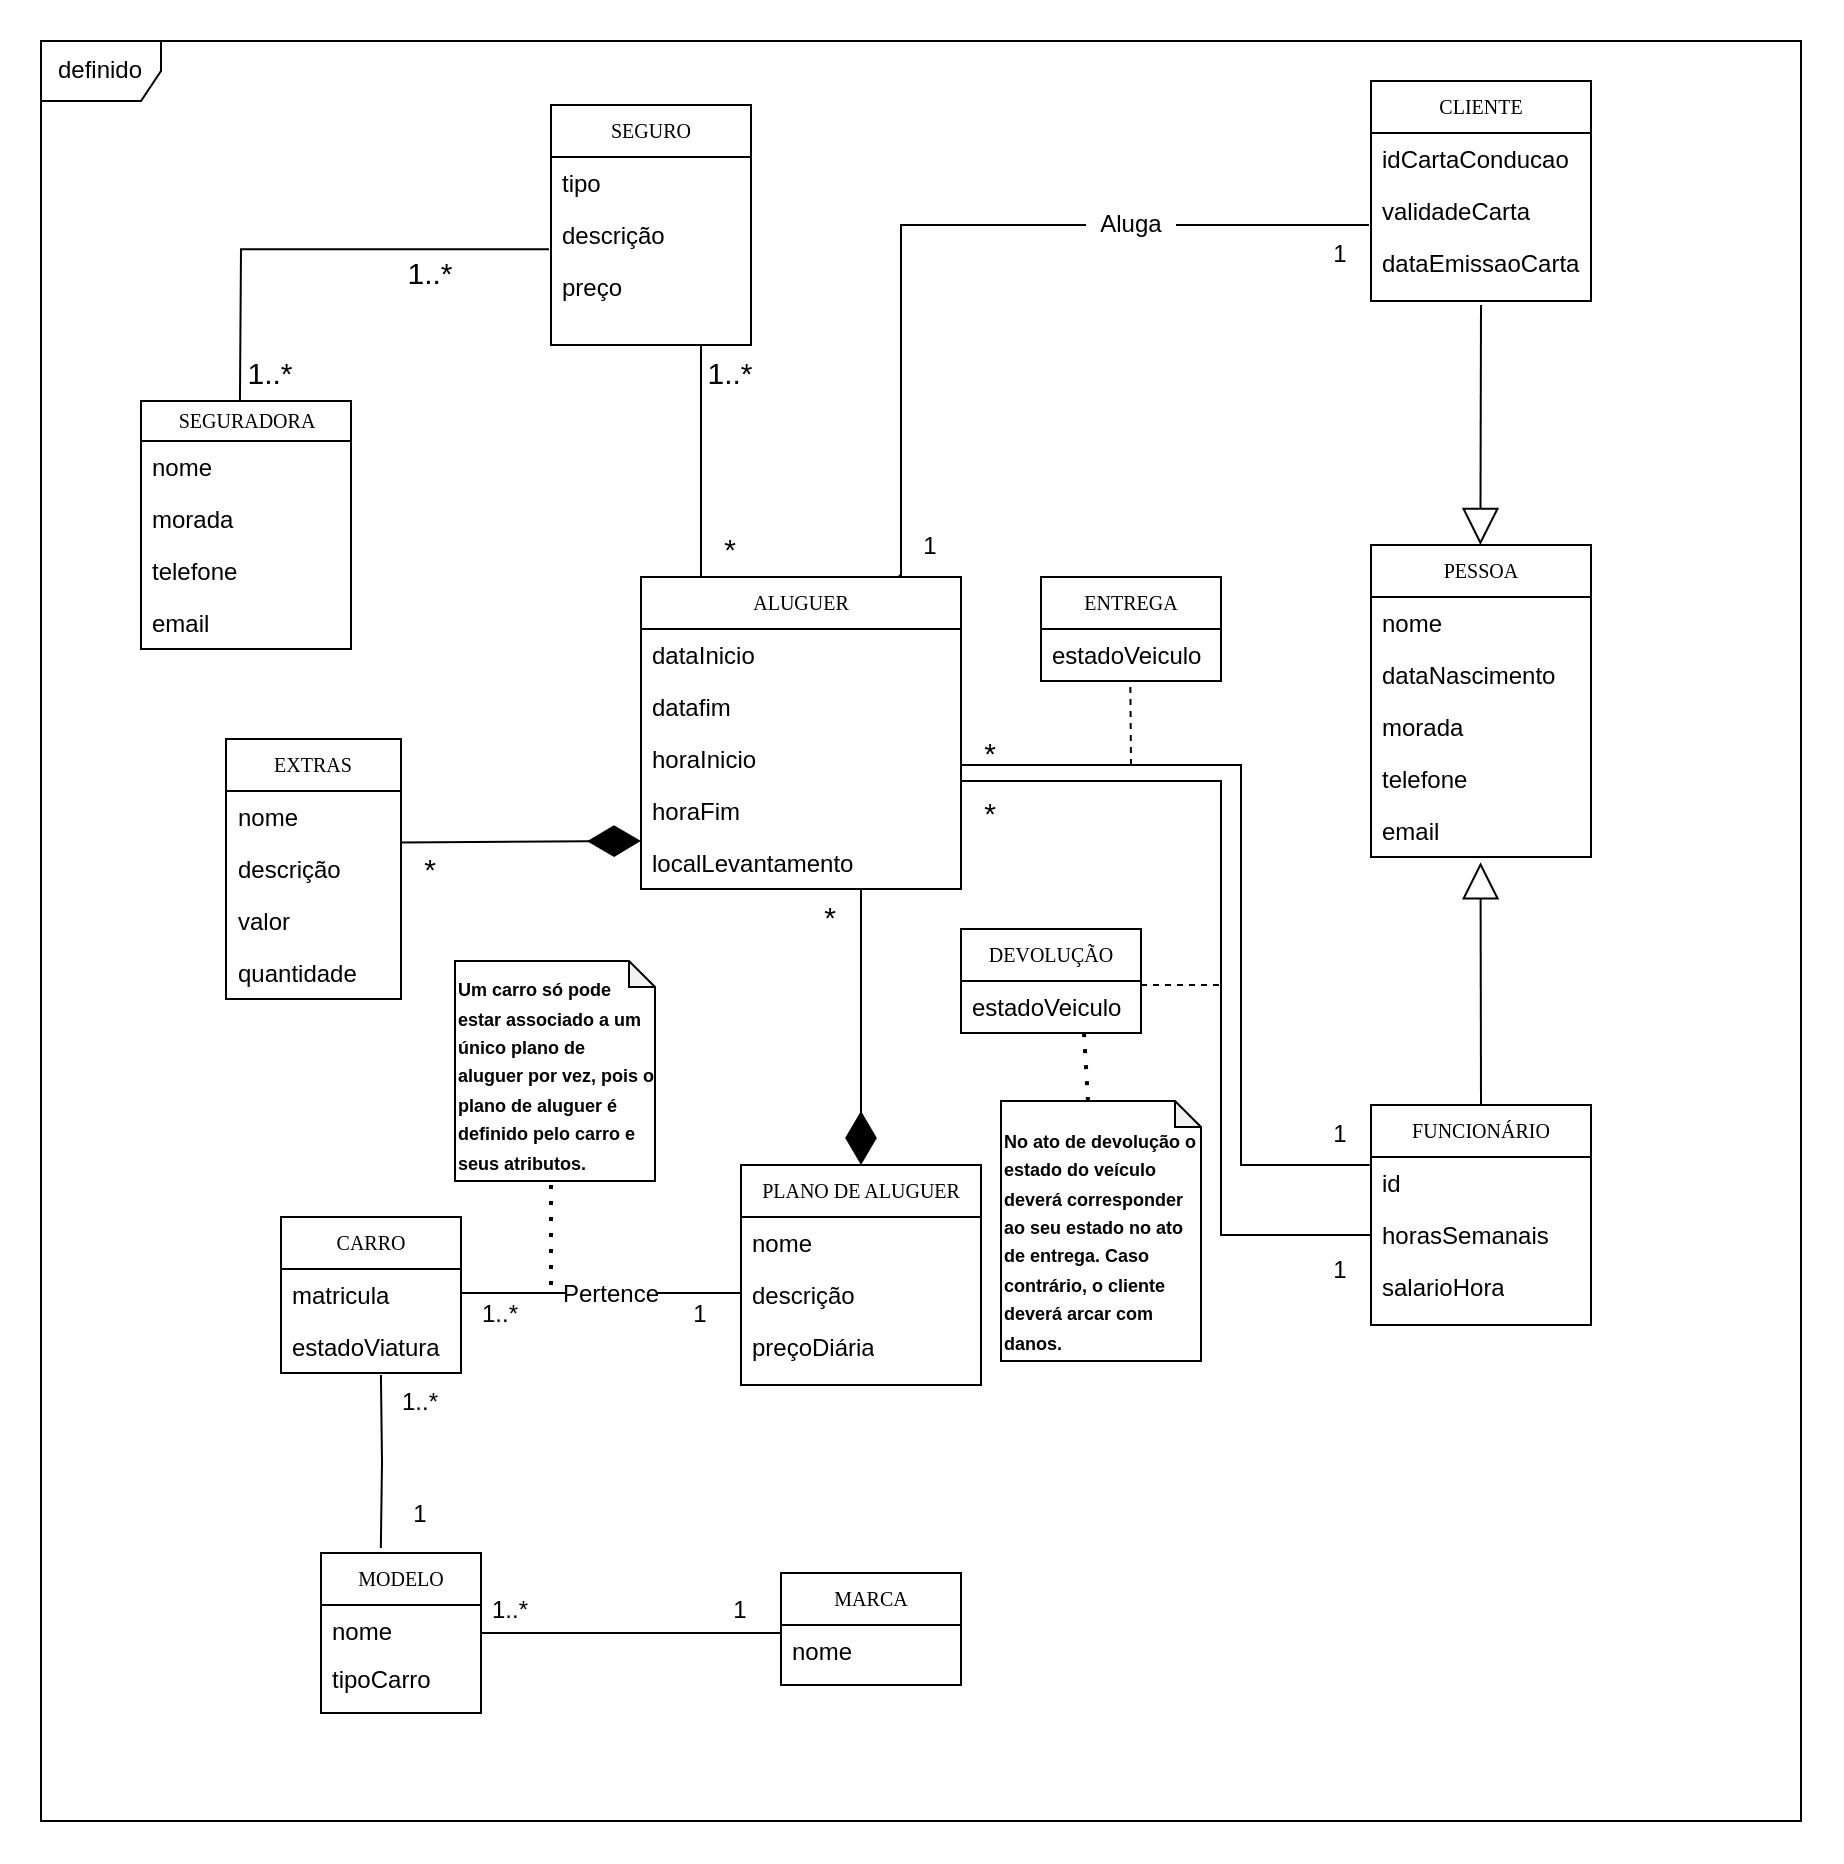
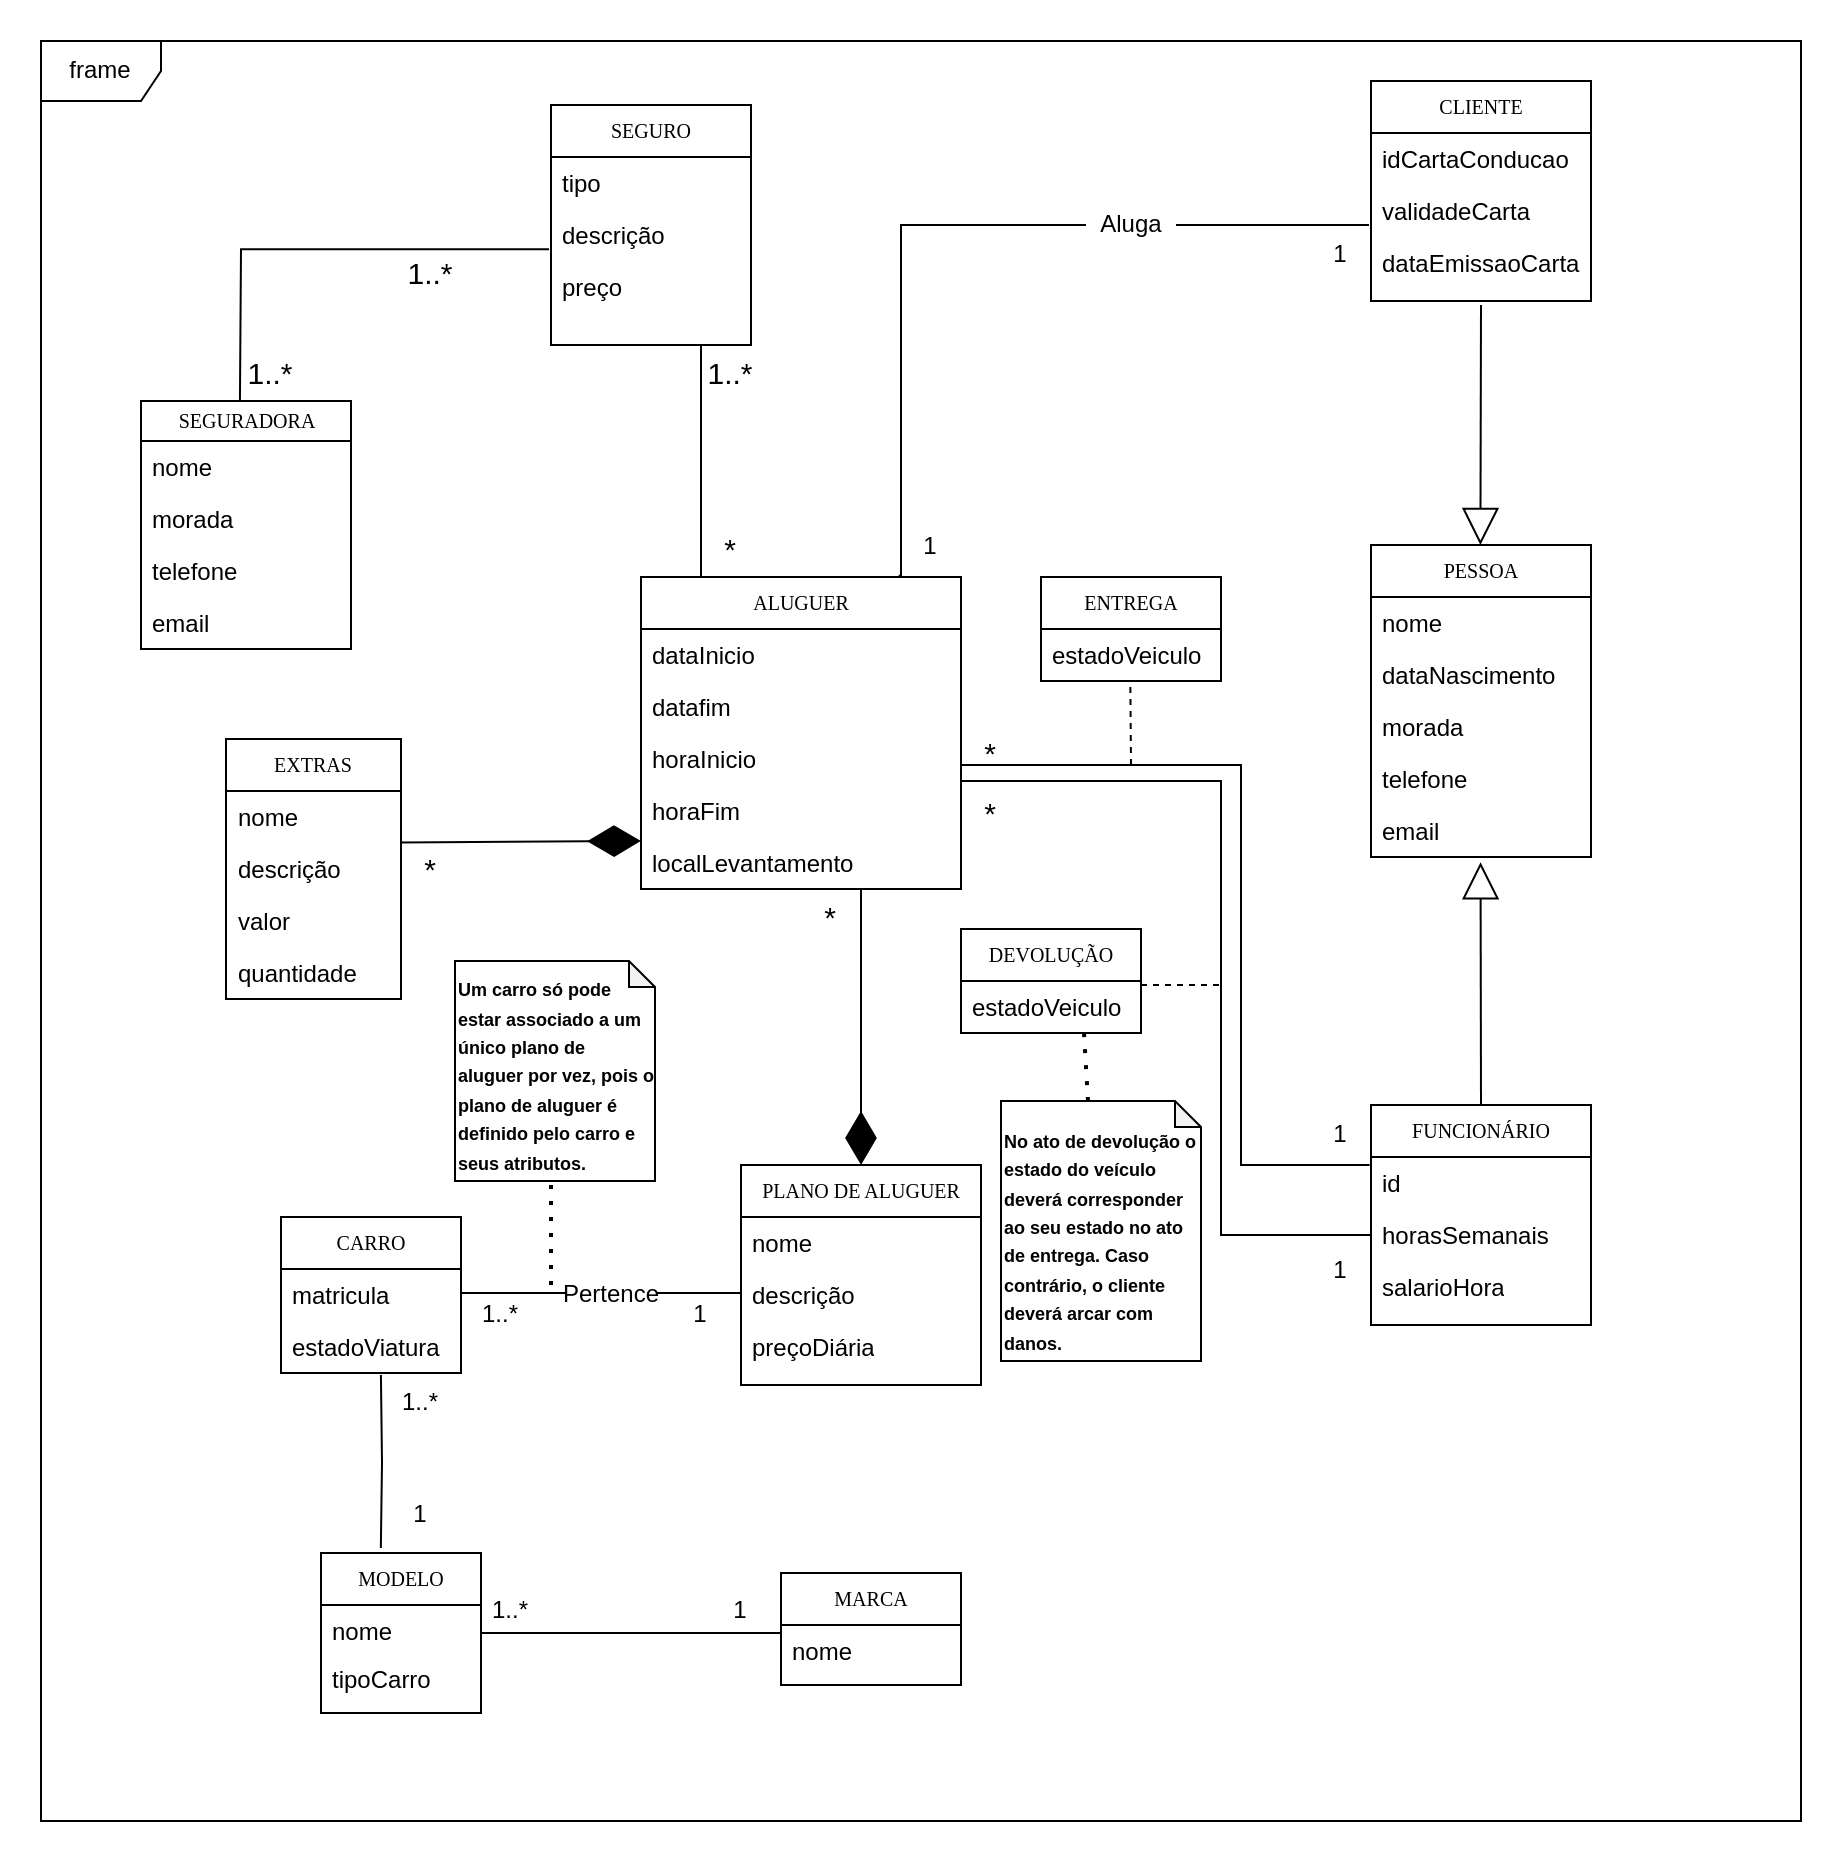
(101, 71) -> (101, 71)
